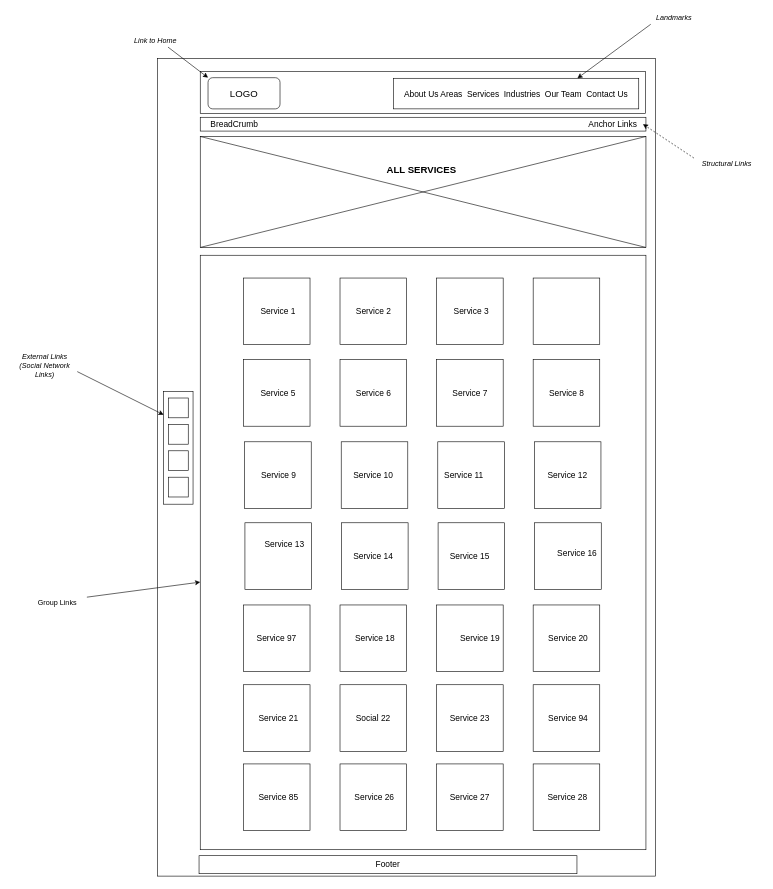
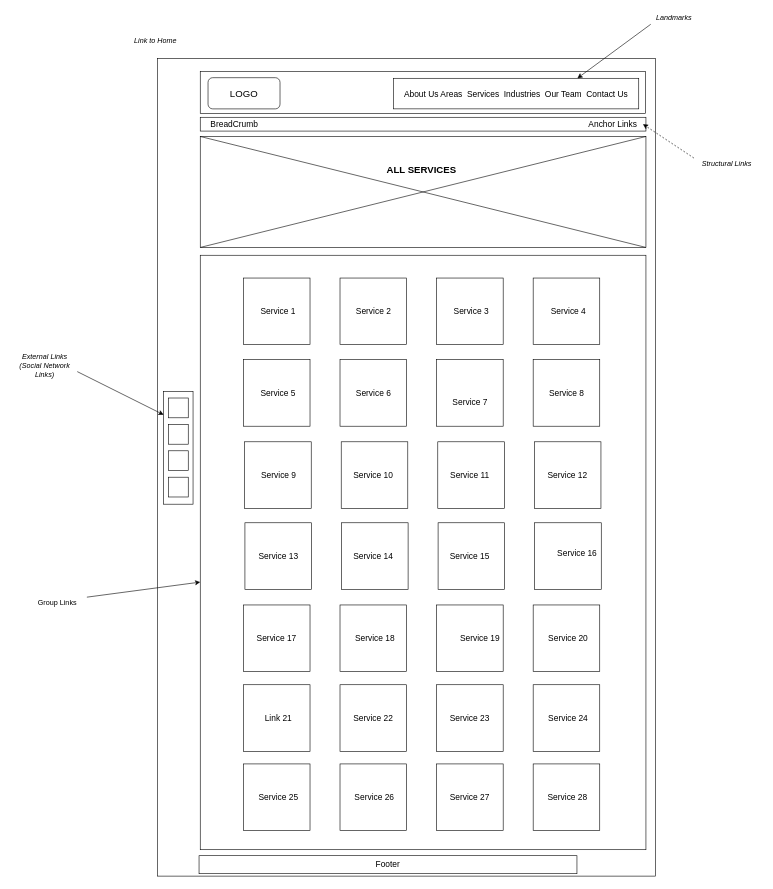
(186, 61) -> none
none -> (568, 312)
(470, 393) -> (470, 402)
(464, 476) -> (470, 476)
(284, 545) -> (278, 557)
(277, 639) -> (277, 639)
(278, 719) -> (278, 719)
(373, 719) -> (373, 719)
(568, 719) -> (568, 719)
(278, 798) -> (278, 798)
